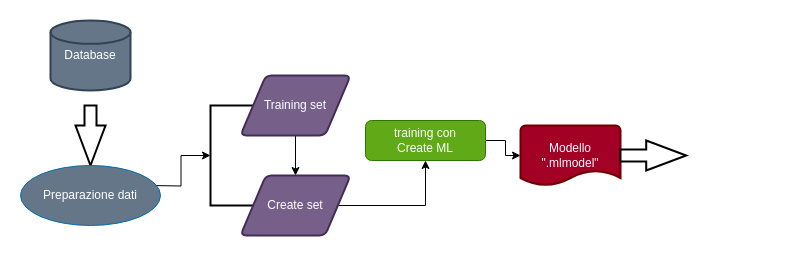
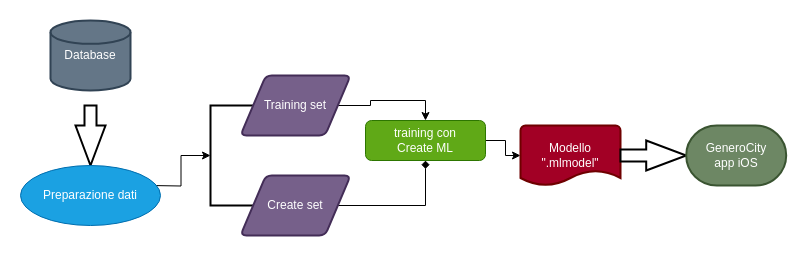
(296, 152) -> (386, 101)
none -> (736, 156)
(426, 169) -> (426, 169)
(91, 196) -> (91, 196)
